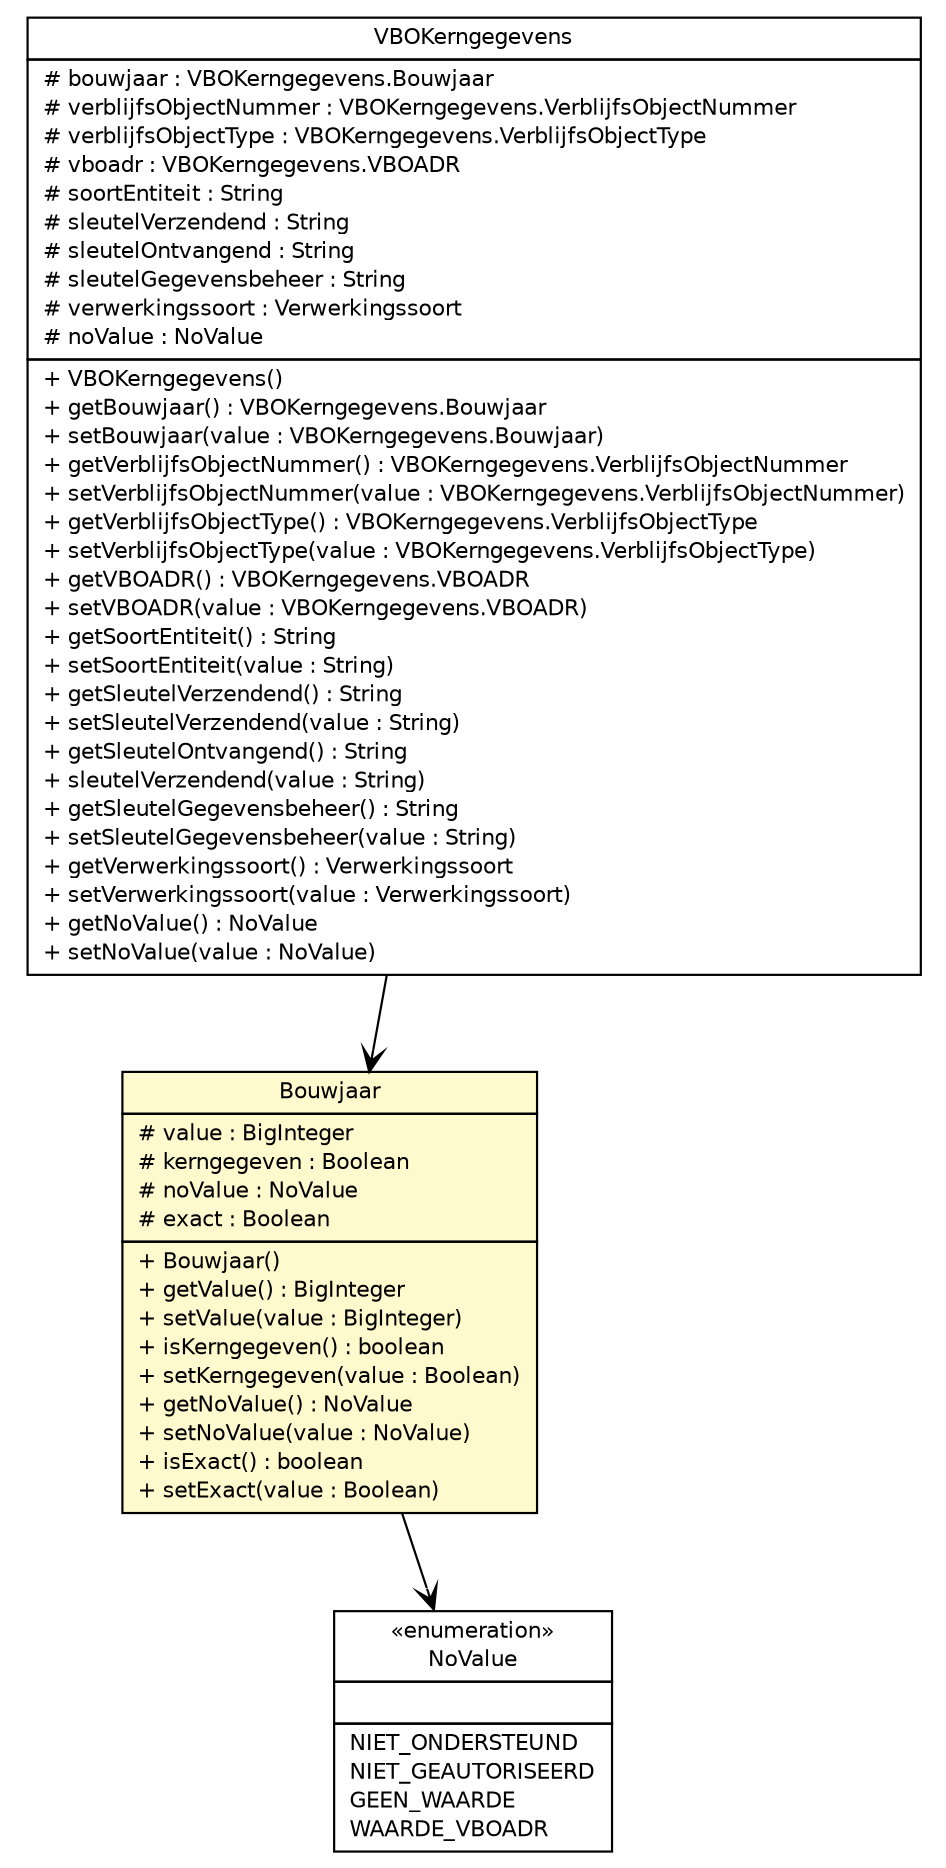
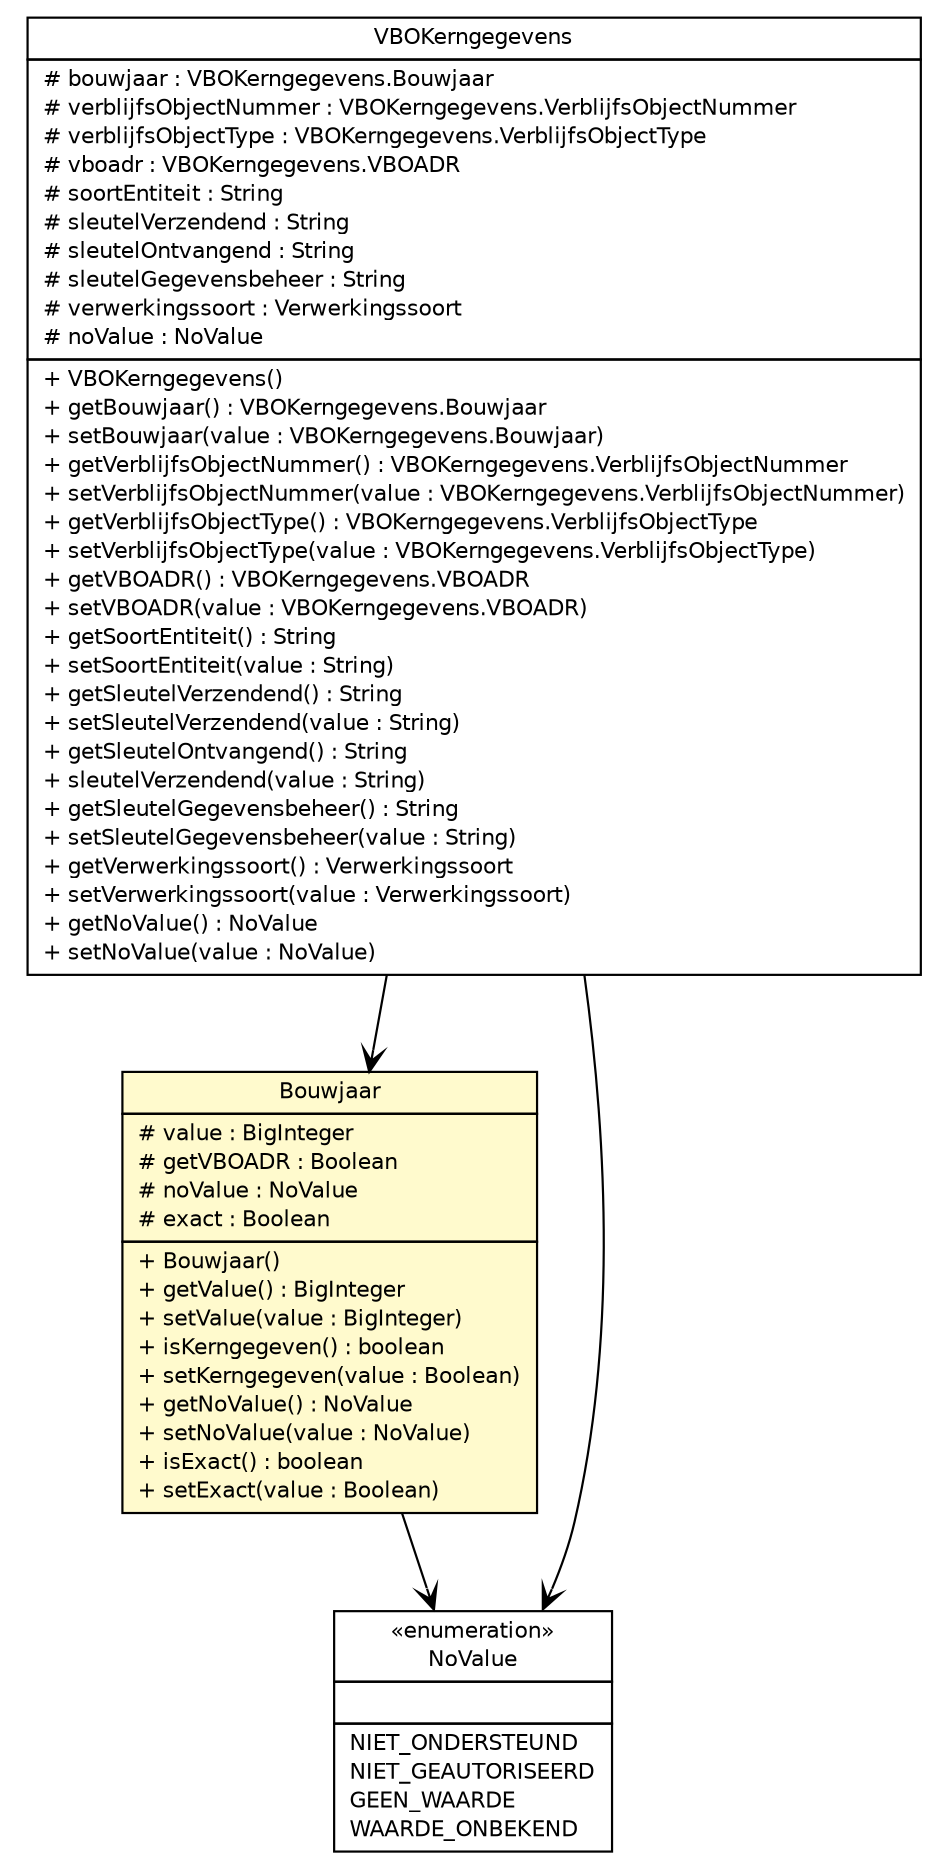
(275, 1162) -> (268, 1162)
none -> (603, 1284)
(450, 1830) -> (464, 1830)
